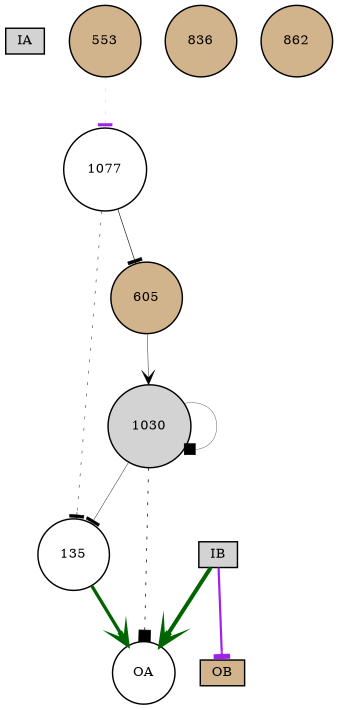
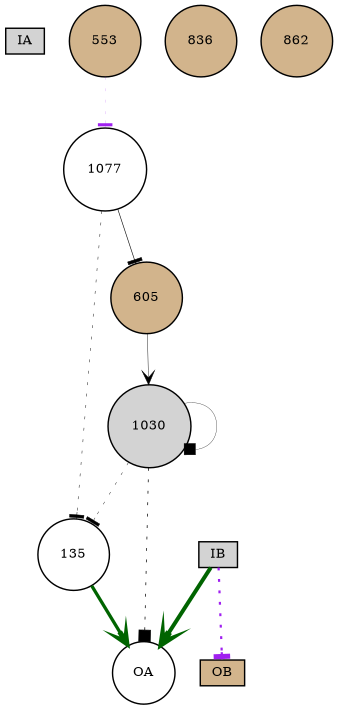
(112, 490) -> (112, 490)
(220, 610) -> (220, 610)
